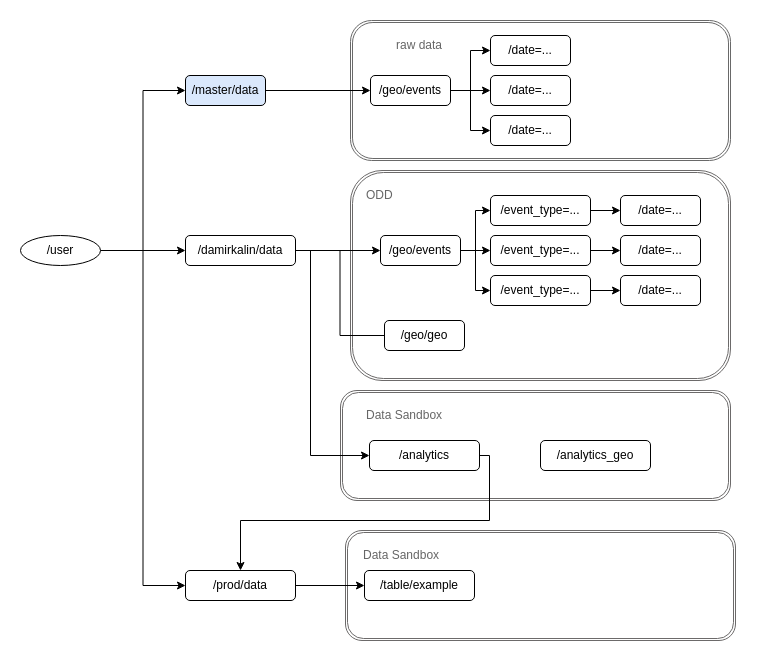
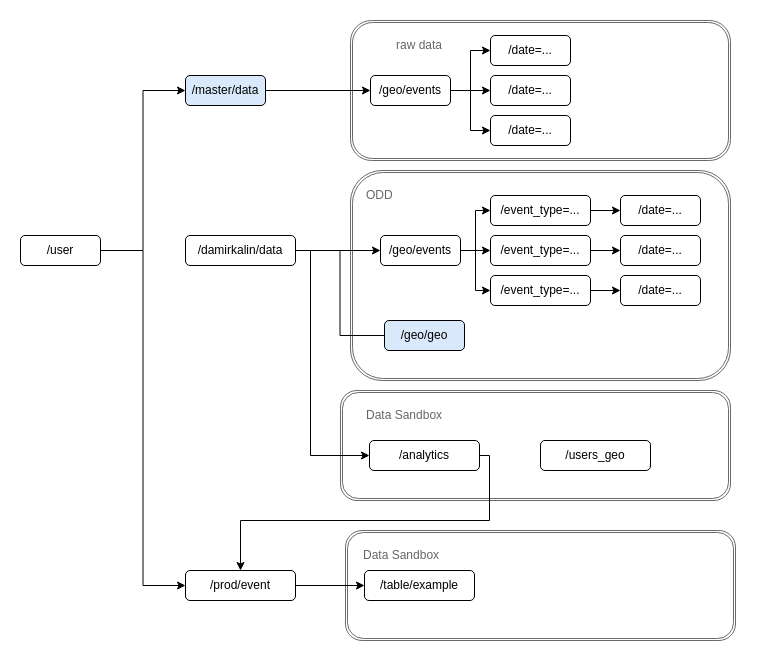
(61, 251) -> (61, 251)
(162, 251) -> none
(425, 336) -> (425, 336)
(596, 456) -> (596, 456)
(241, 586) -> (241, 586)
